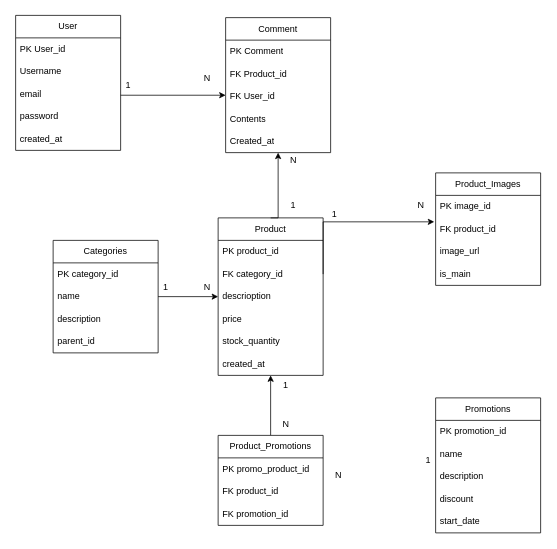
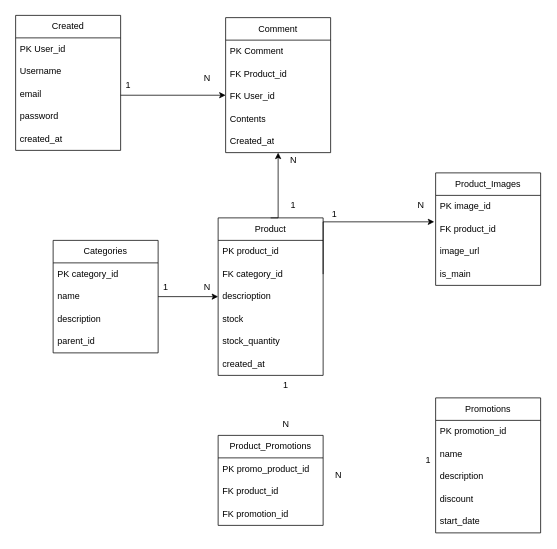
(68, 27) -> (68, 27)
(234, 319) -> (235, 319)
(270, 408) -> none
